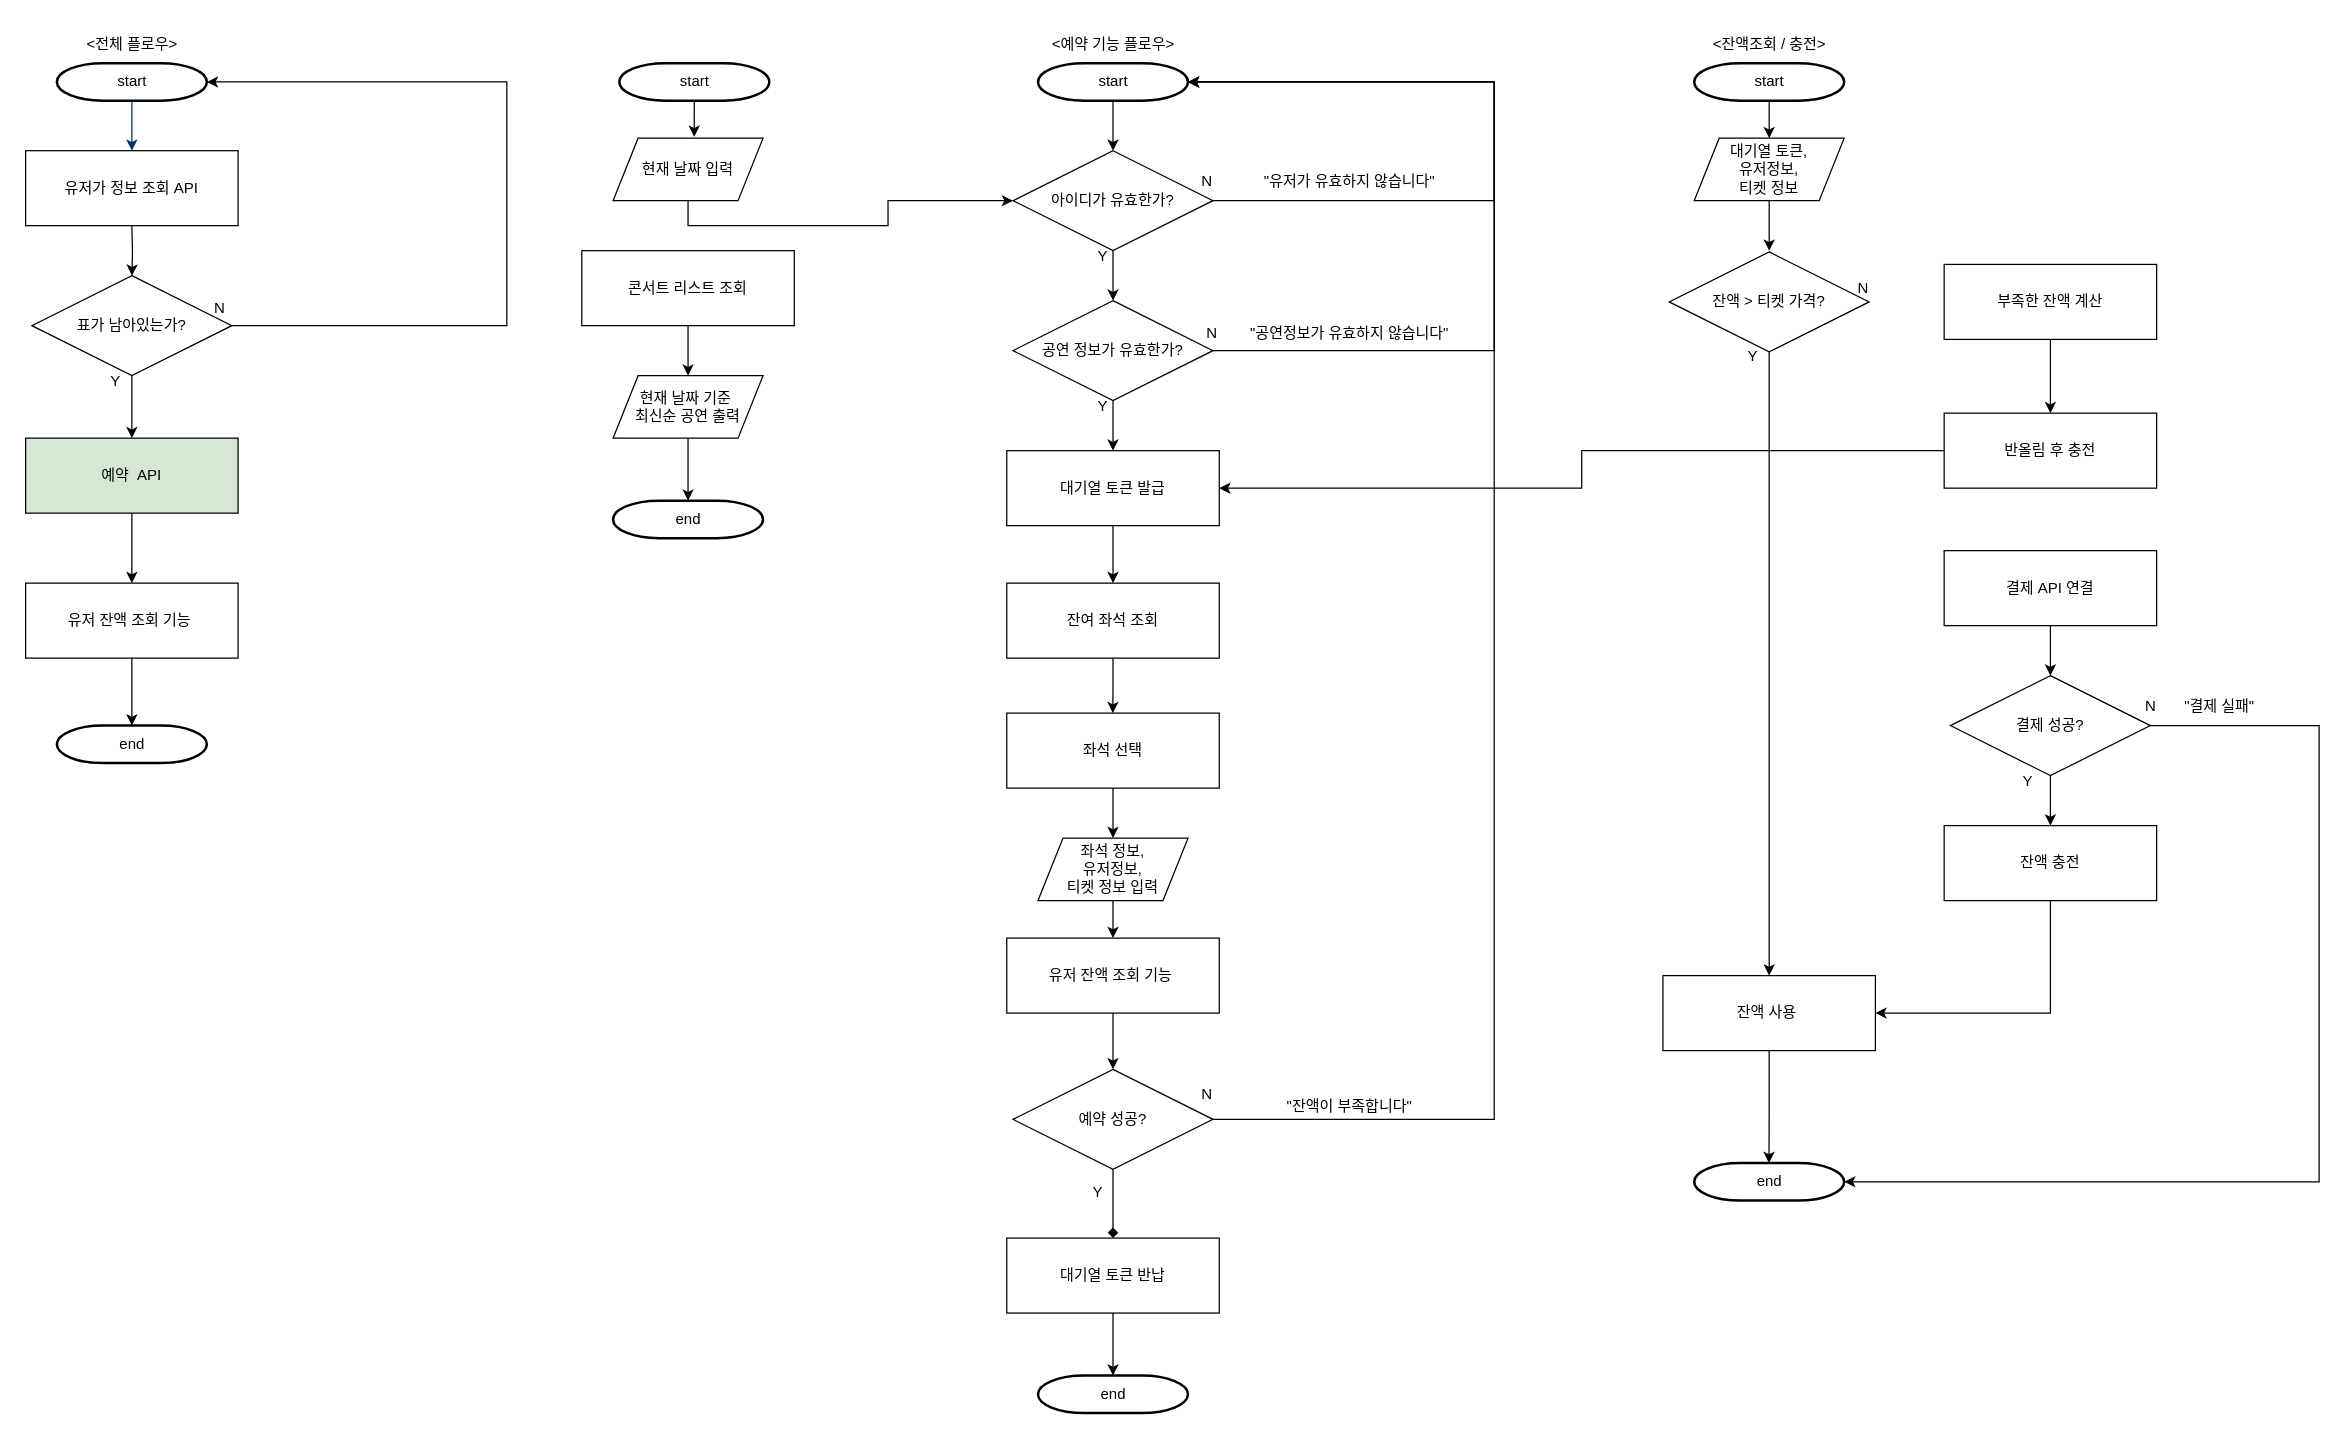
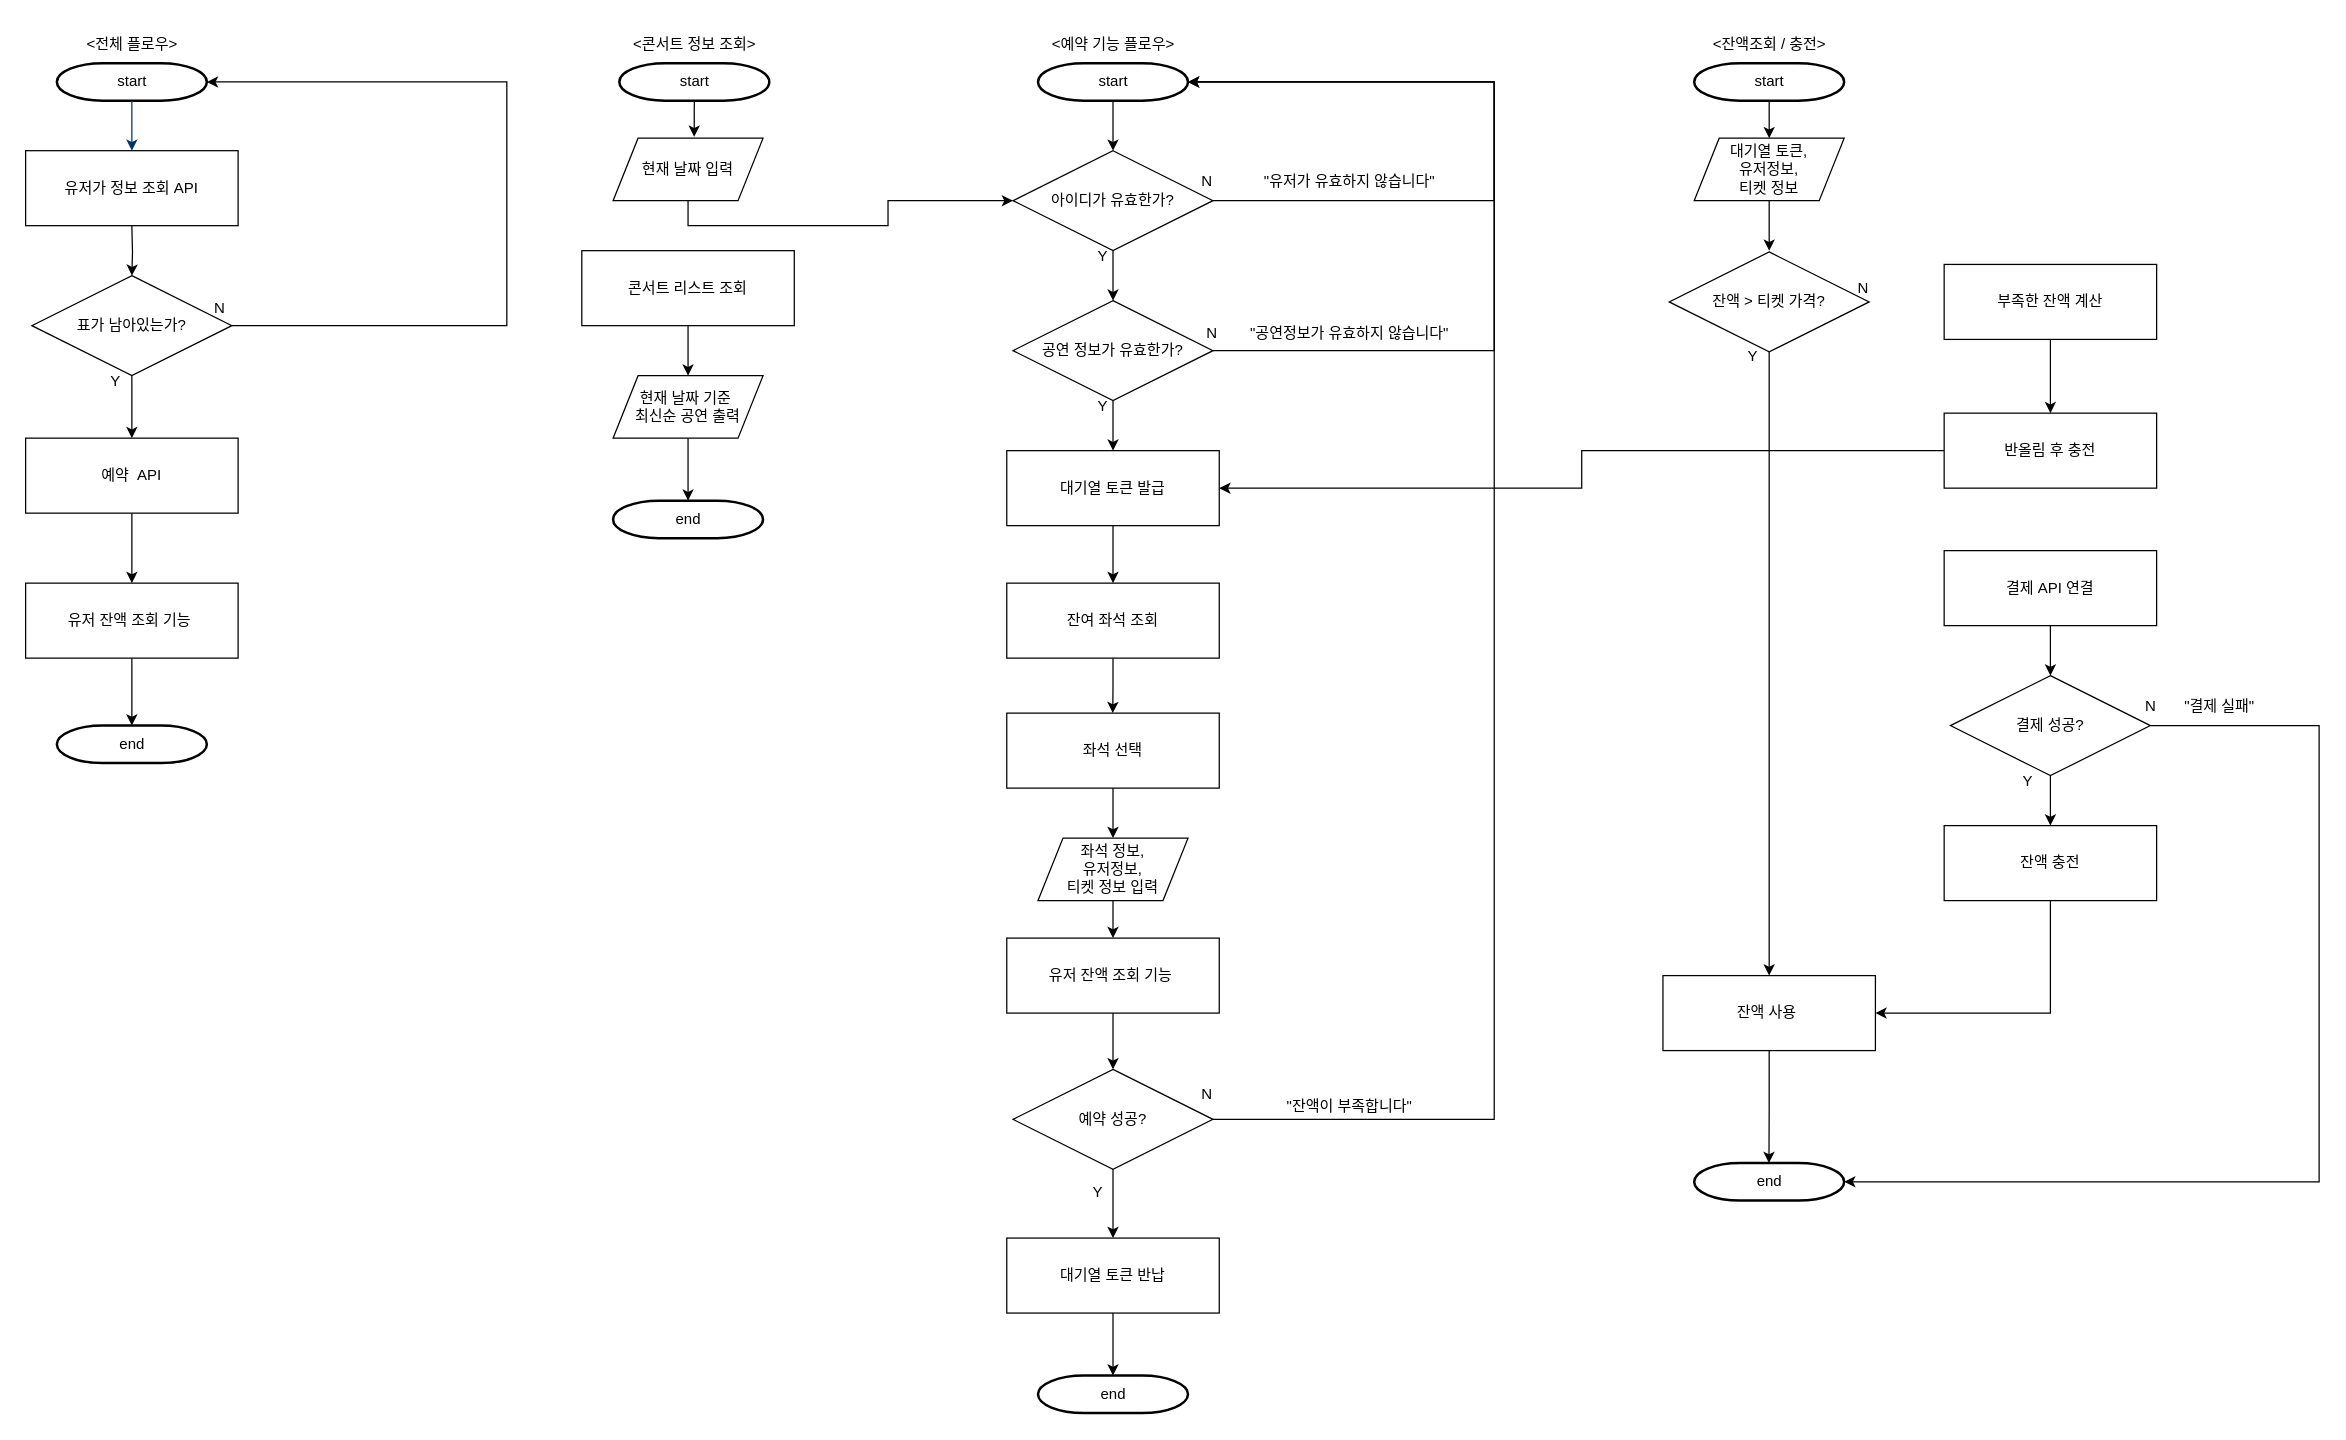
none -> (694, 44)
(132, 476) -> (132, 476)
(1113, 1227) -> (1113, 1228)
